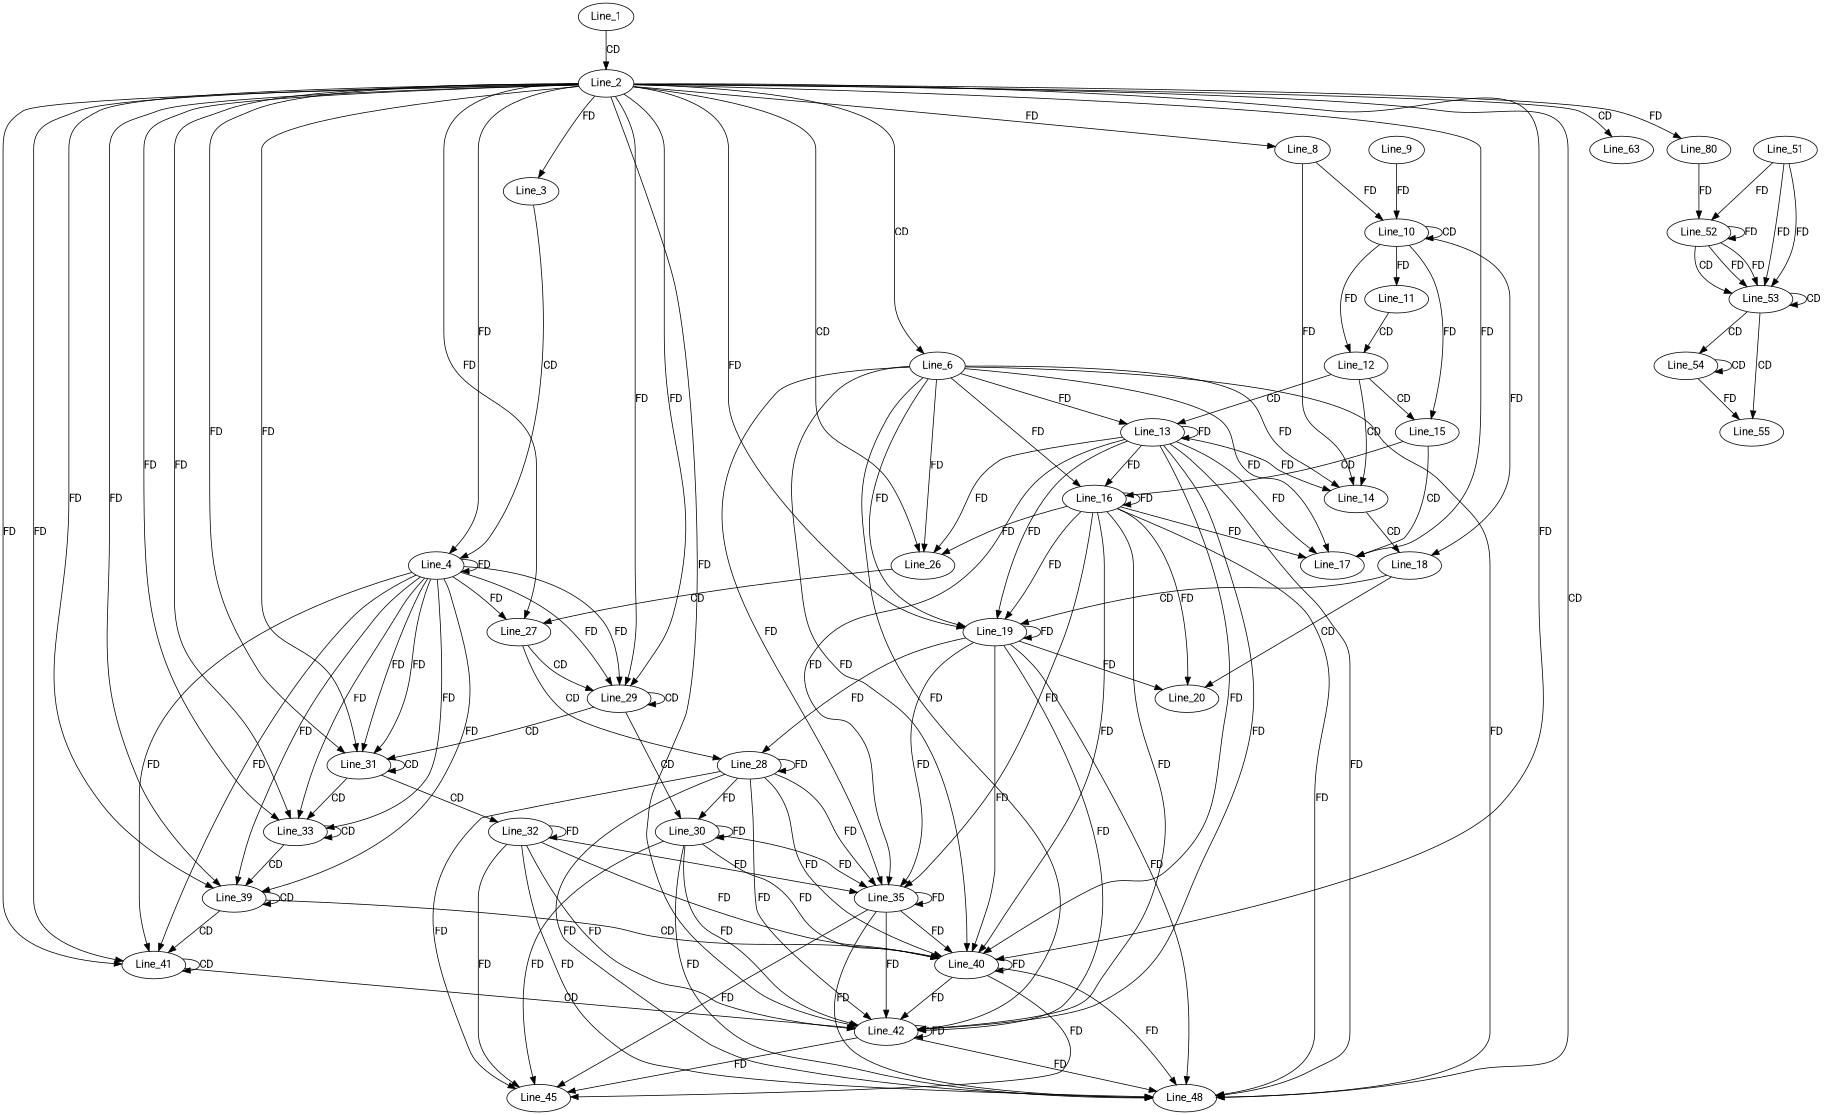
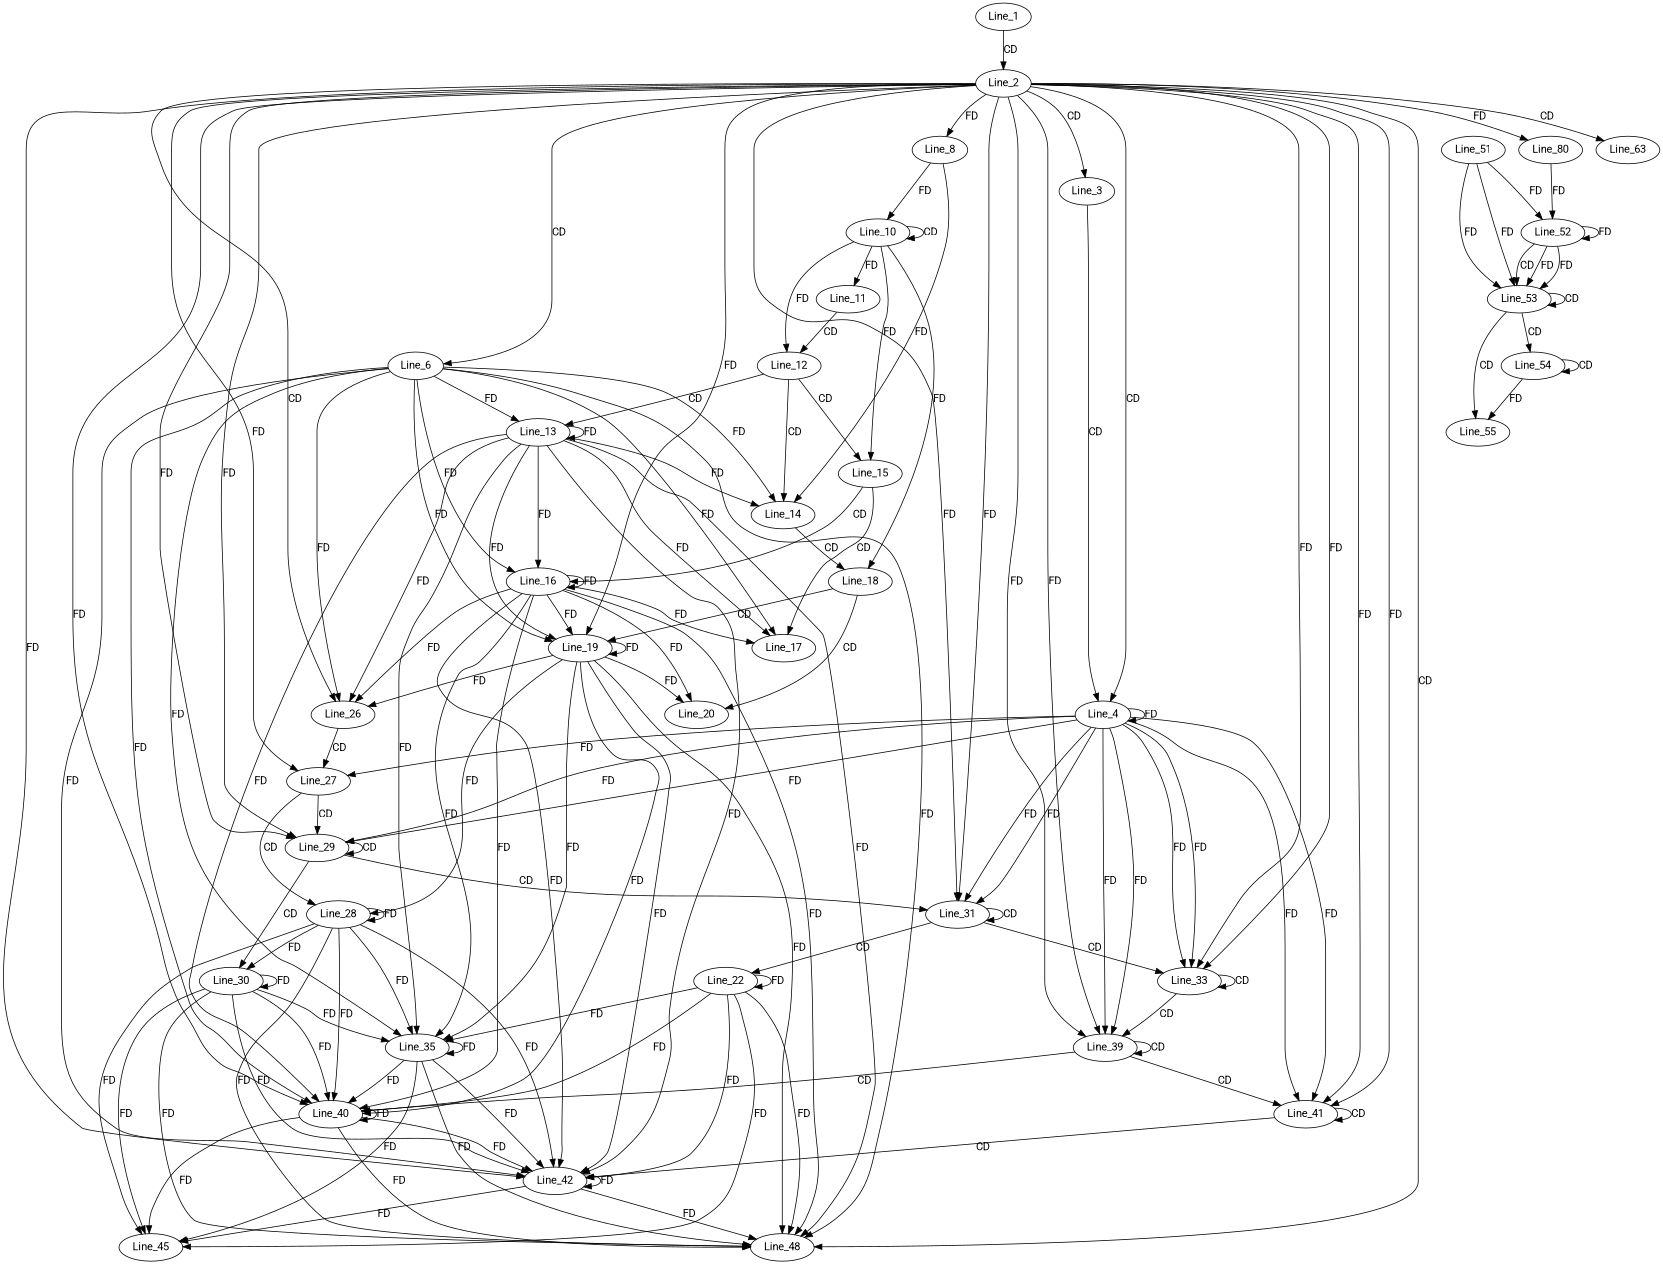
(1294, 114) -> none
(589, 117) -> (1074, 117)
(1397, 150) -> none
(485, 333) -> (1133, 399)
none -> (464, 678)
(520, 832) -> (726, 981)
